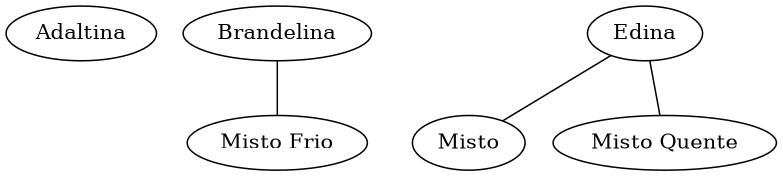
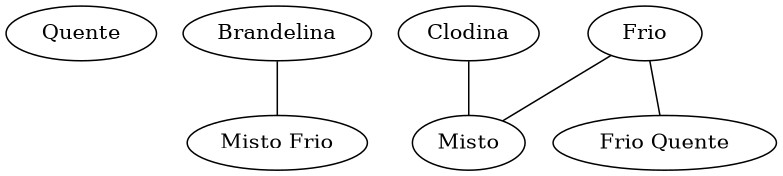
(81, 33) -> (81, 33)
none -> (469, 33)
(645, 33) -> (645, 33)
(665, 143) -> (665, 143)
